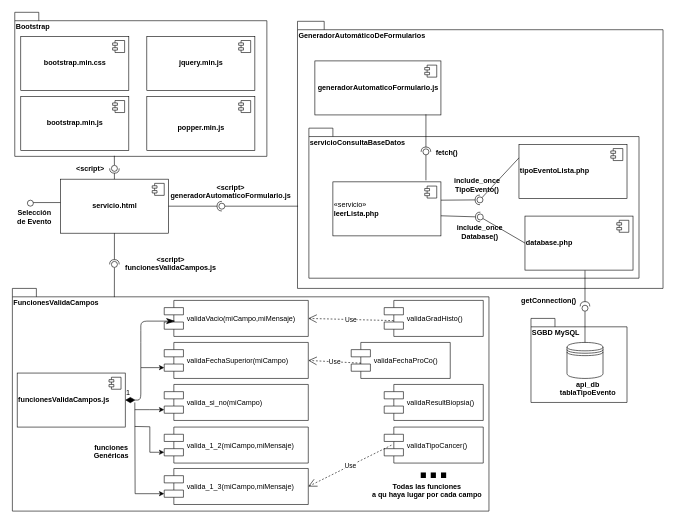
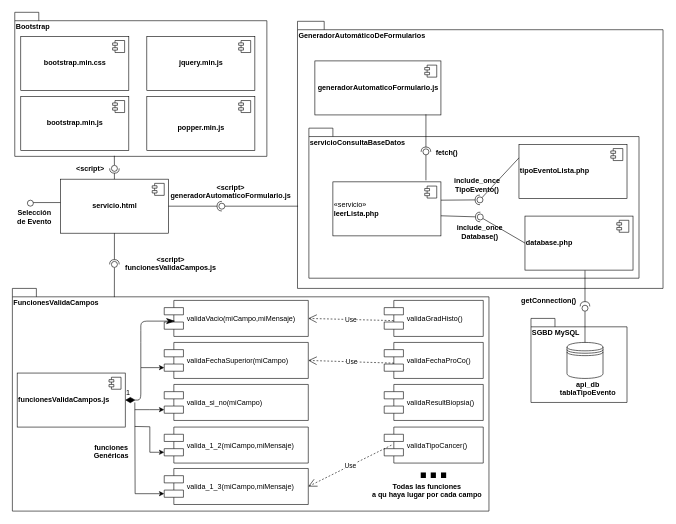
(401, 360) -> (434, 360)
